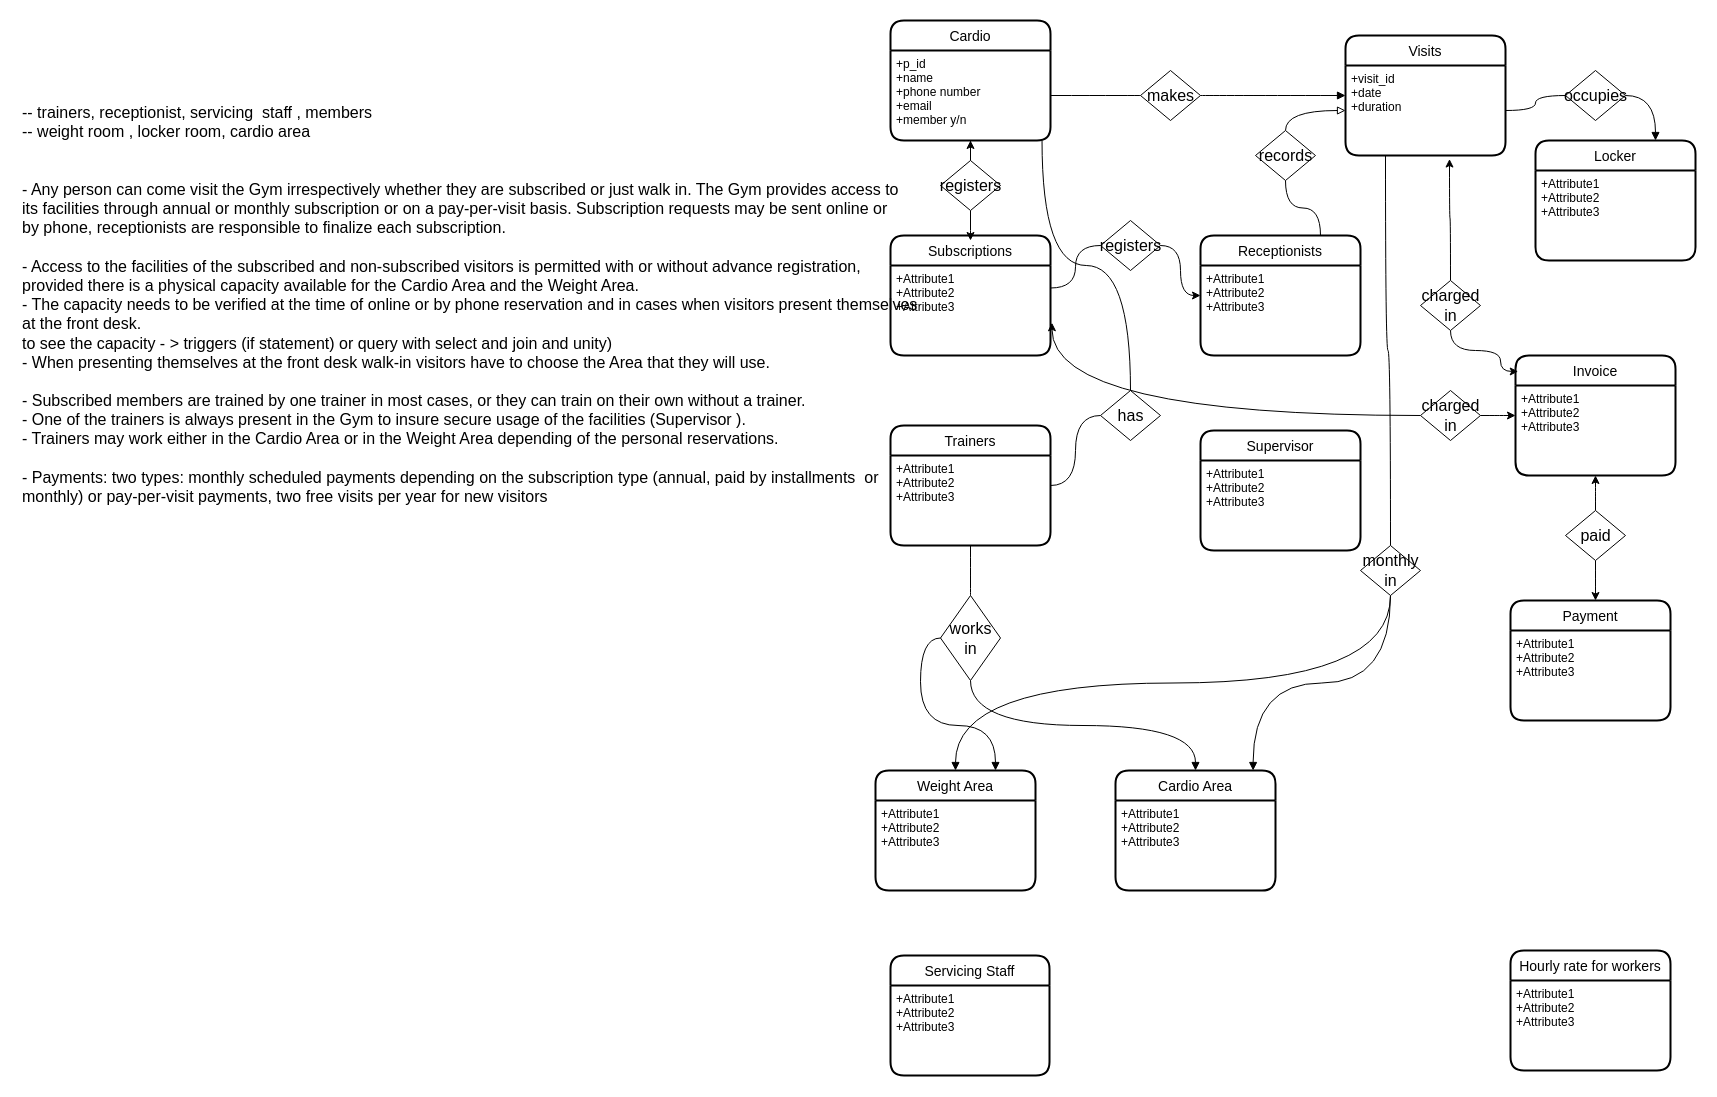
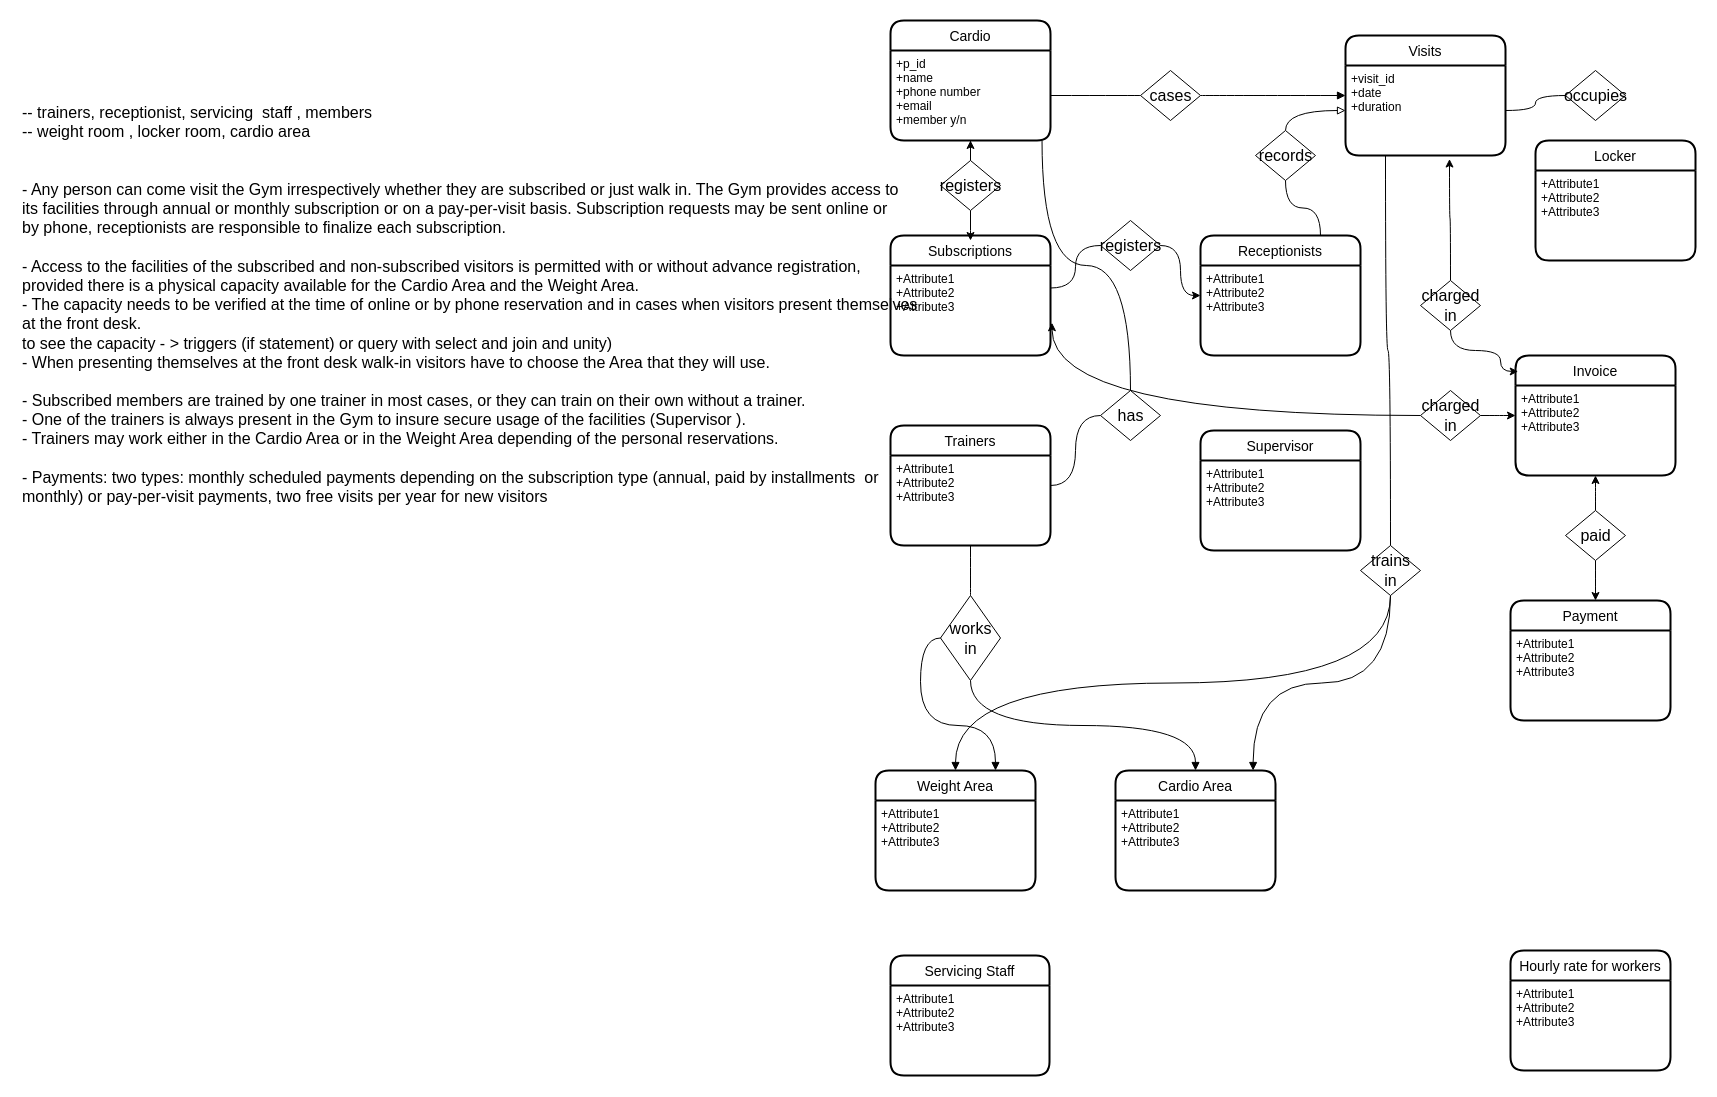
(1171, 96) -> (1171, 96)
(1649, 107) -> none
(1391, 571) -> (1391, 571)
